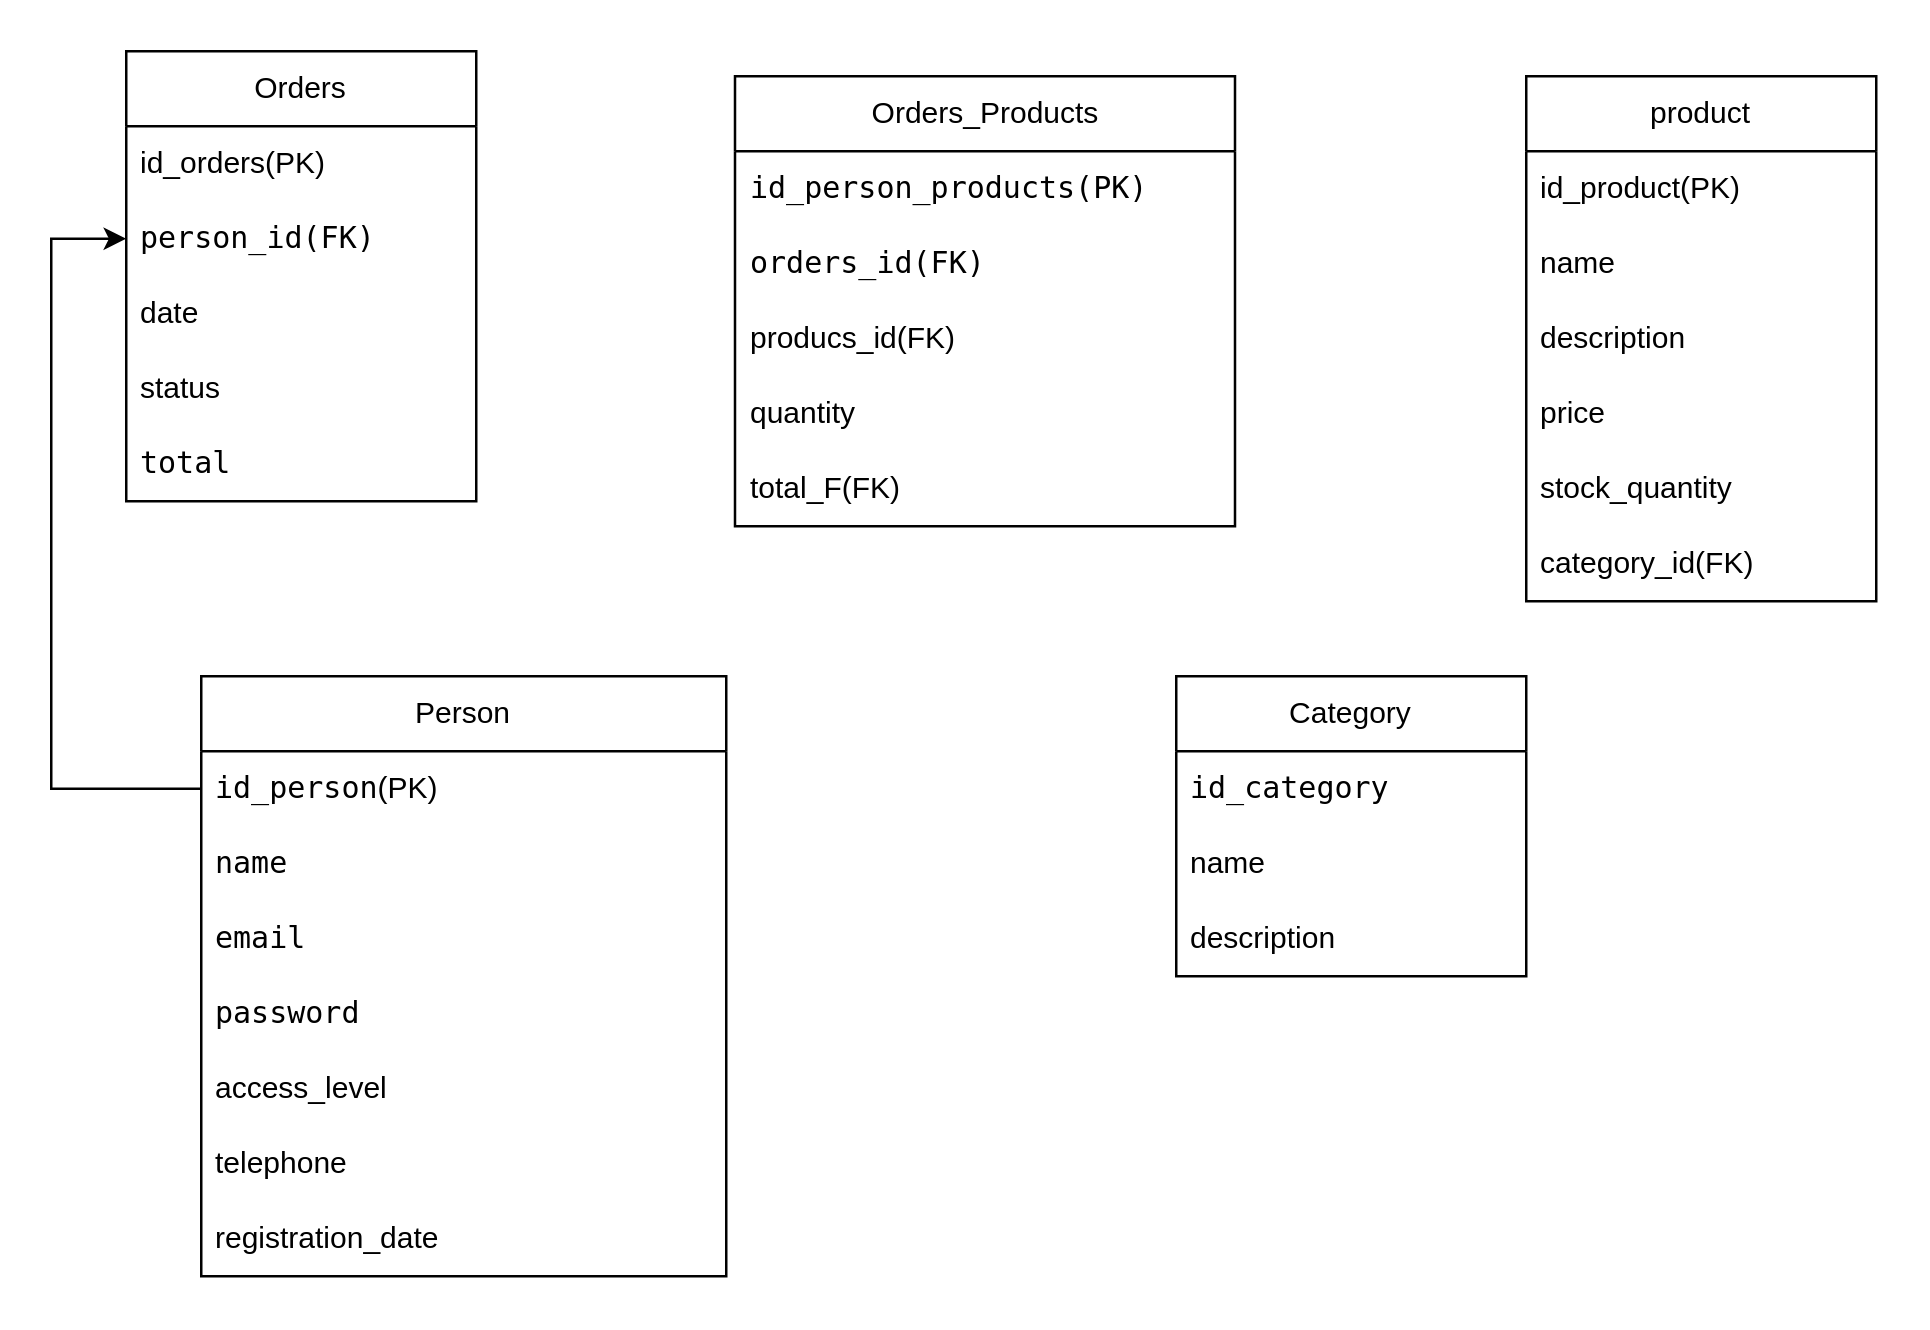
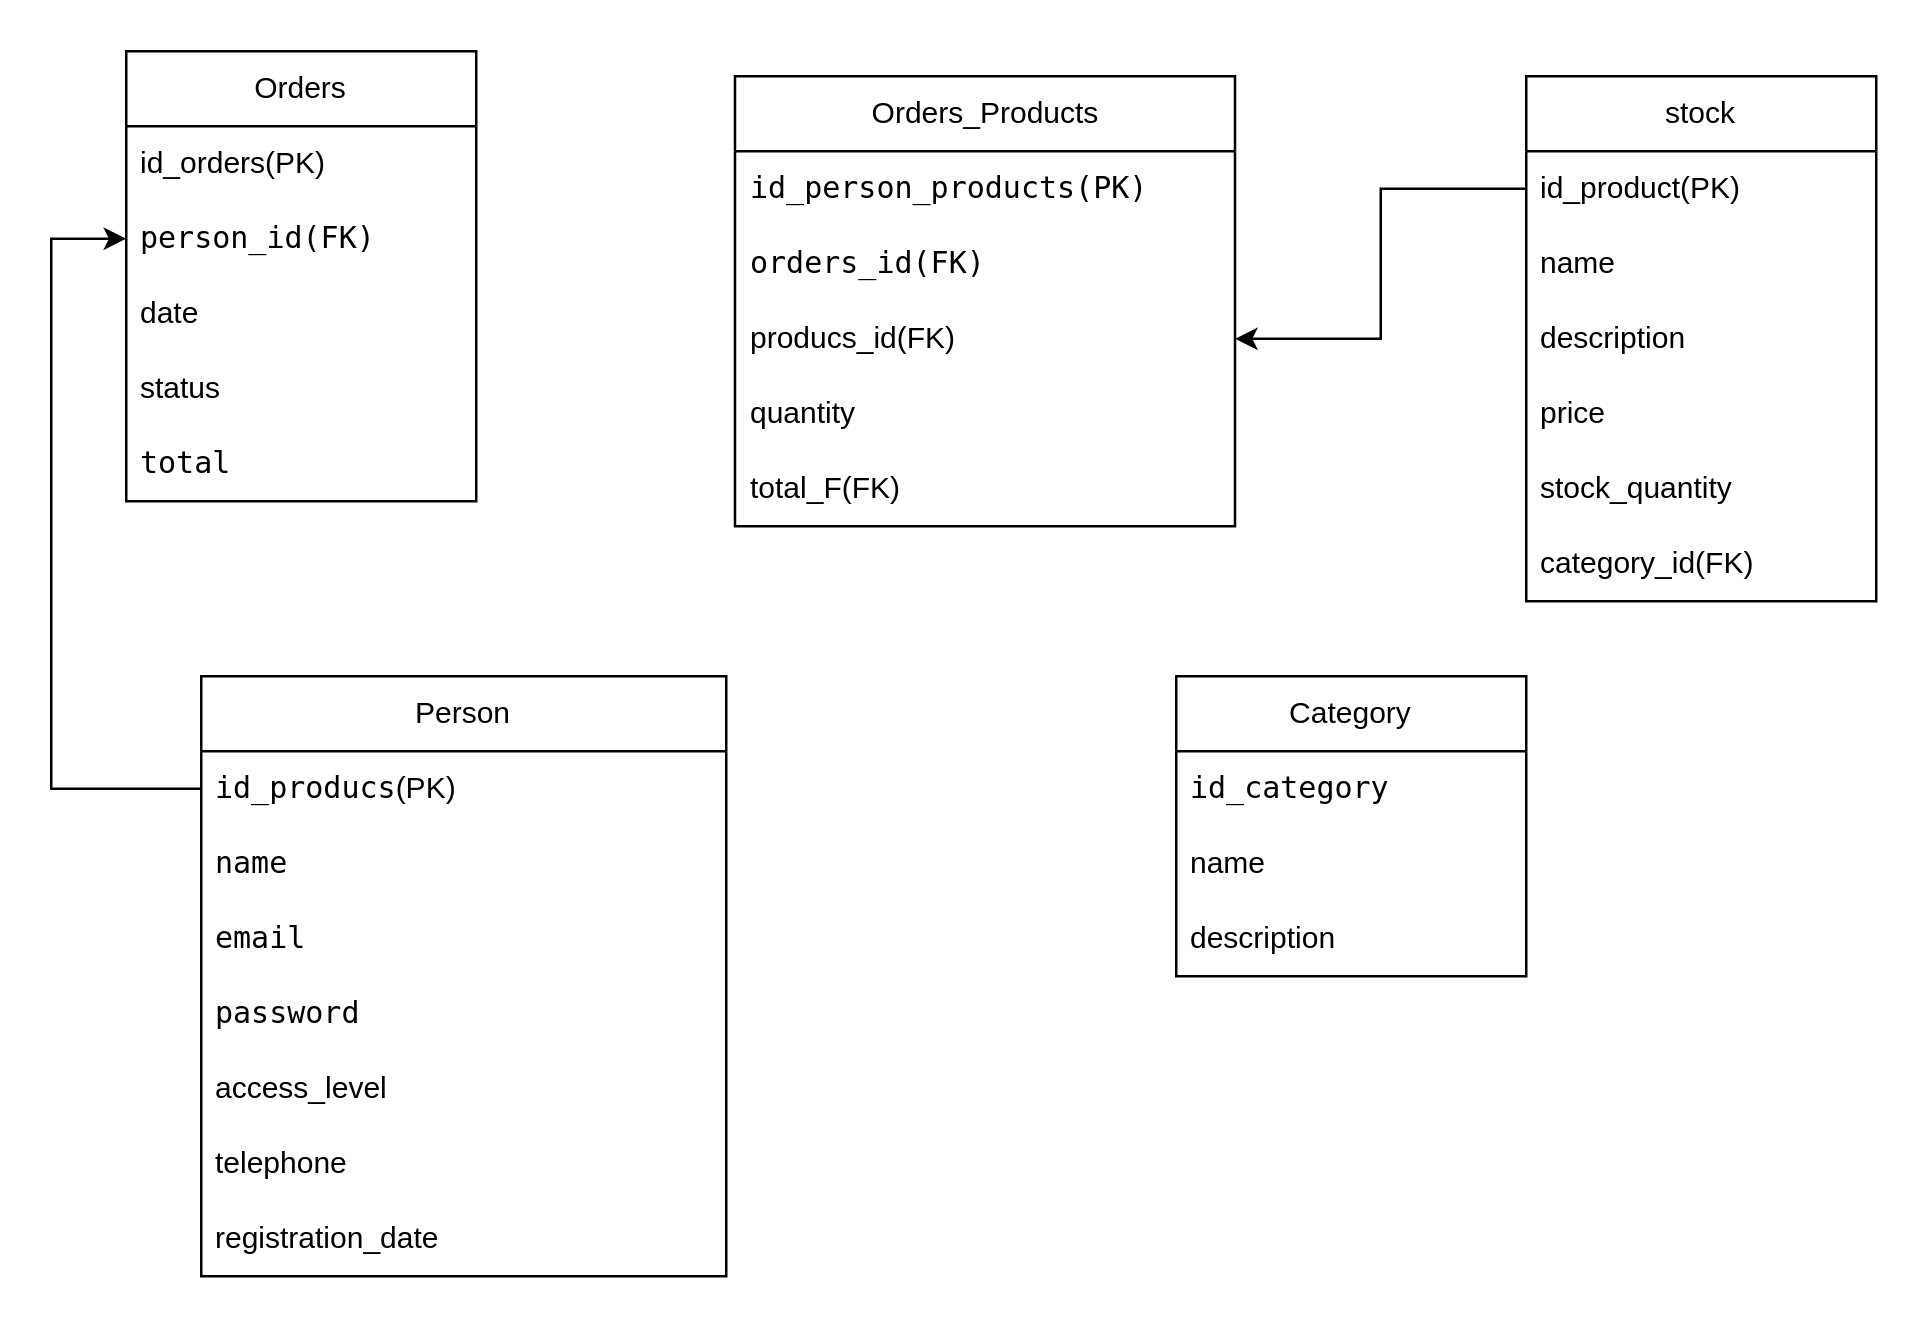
(1701, 114) -> (1701, 114)
none -> (1381, 258)
(322, 789) -> (330, 789)
